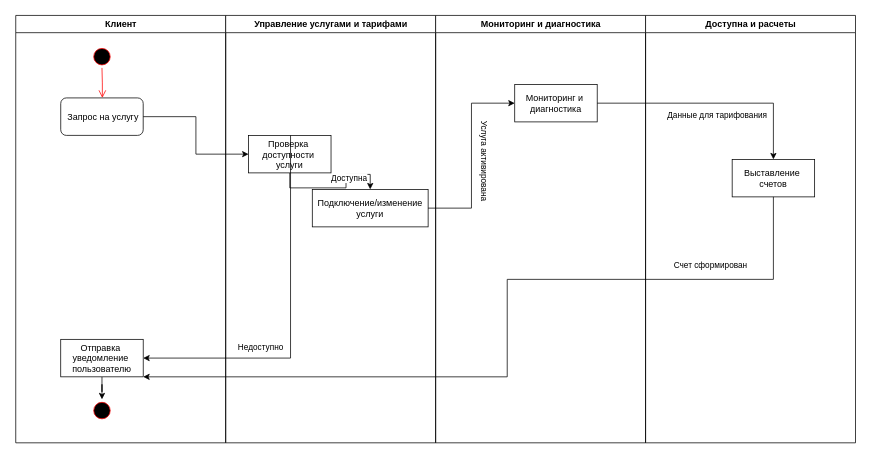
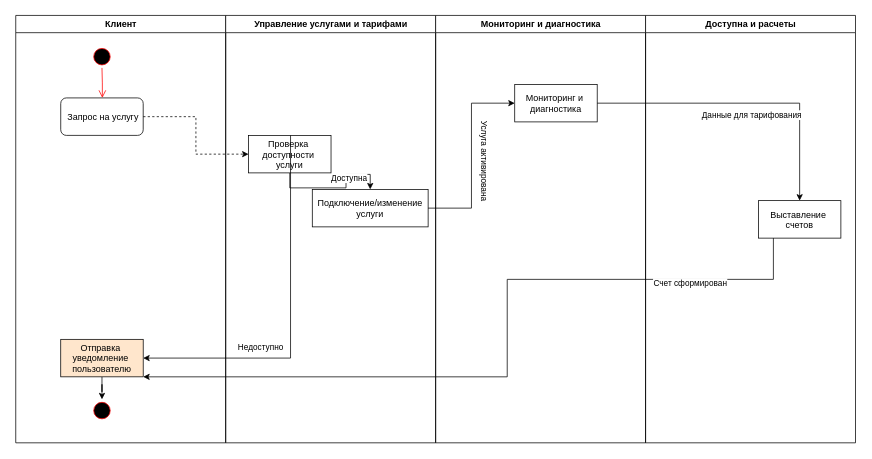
(196, 132) -> (196, 132)
(774, 178) -> (800, 219)
(102, 358) -> (102, 358)
